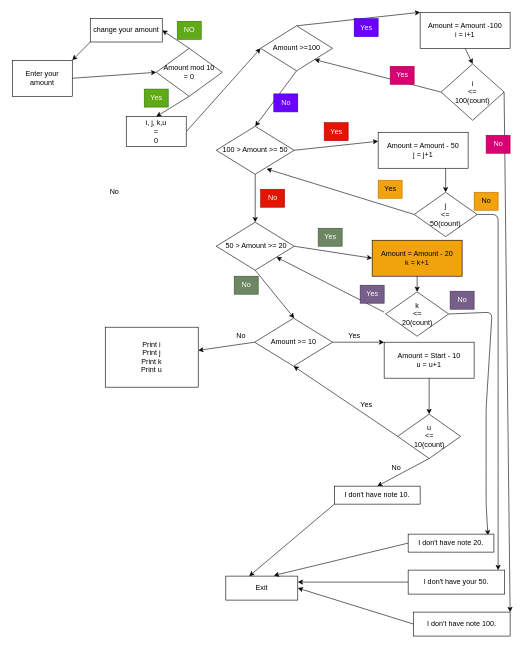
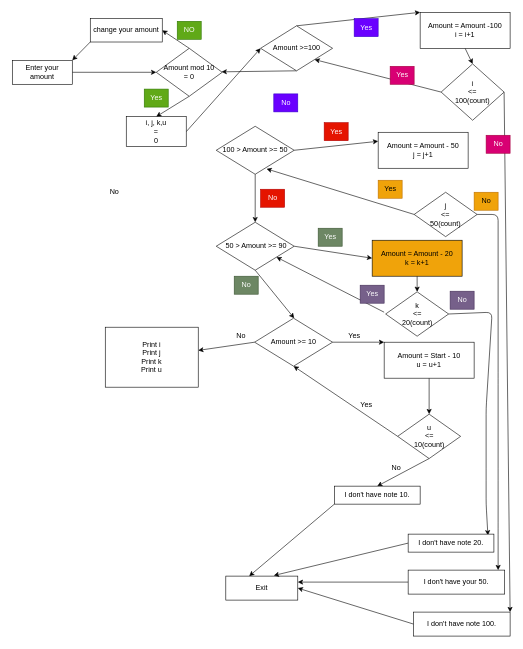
(42, 78) -> (42, 72)
(288, 83) -> (243, 72)
(446, 178) -> none
(255, 246) -> (255, 246)
